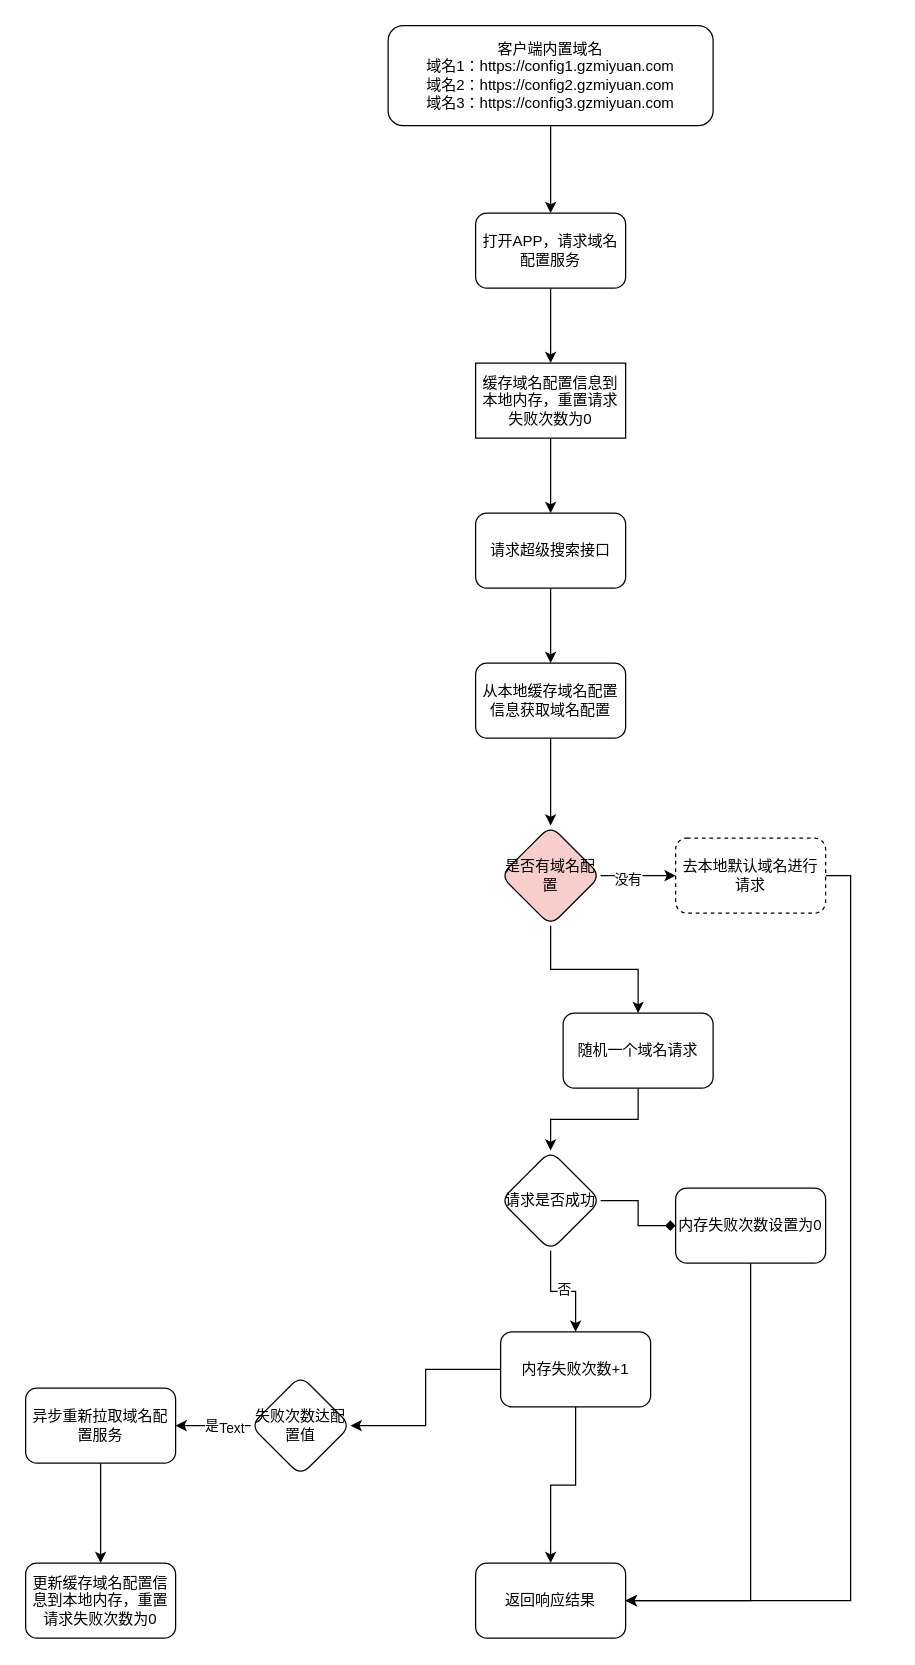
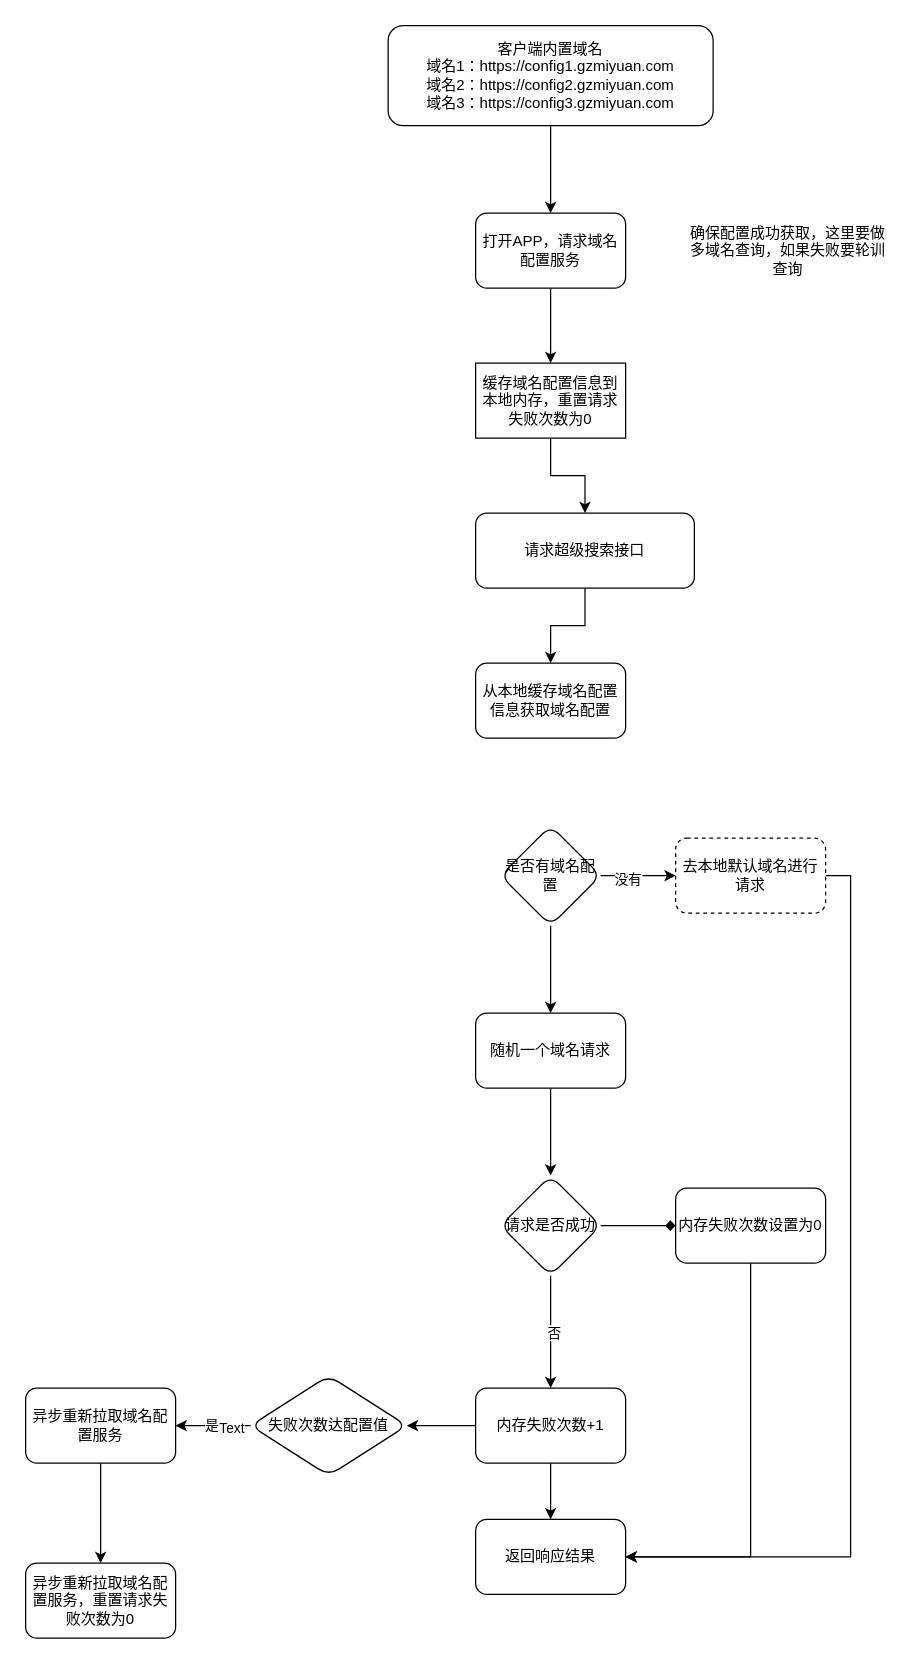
none -> (788, 251)
(551, 551) -> (585, 551)
(551, 777) -> none
(551, 876) -> (551, 876)
(638, 1051) -> (551, 1051)
(551, 1201) -> (551, 1226)
(576, 1369) -> (551, 1426)
(301, 1426) -> (329, 1426)
(101, 1601) -> (101, 1601)
(551, 1601) -> (551, 1557)
